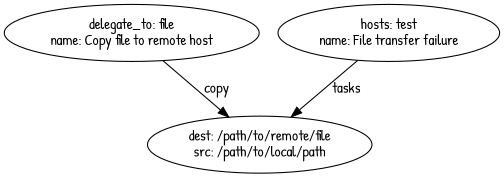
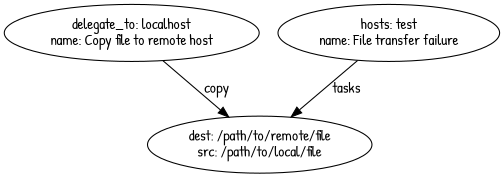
(132, 33) -> (132, 33)
(260, 145) -> (260, 145)
